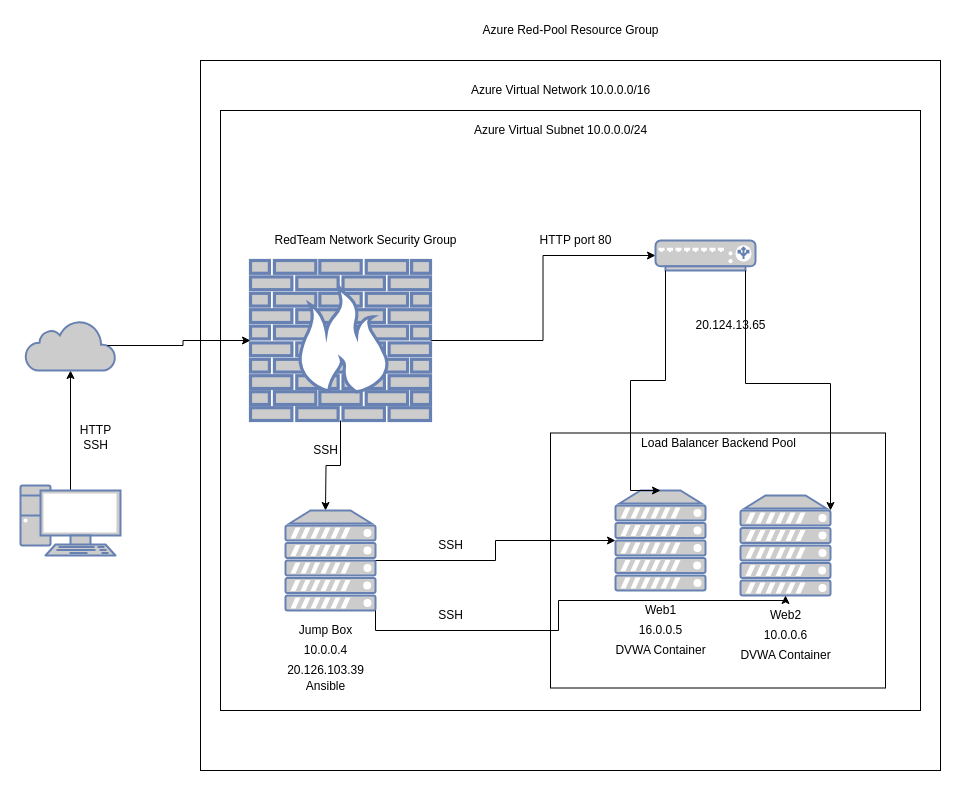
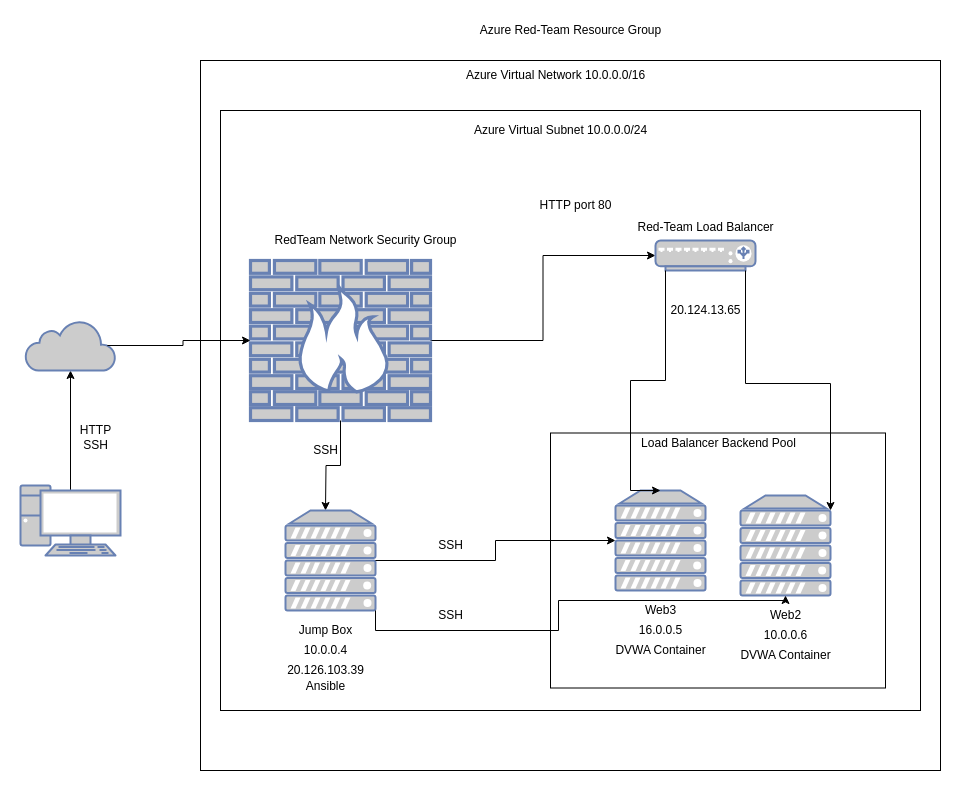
(571, 31) -> (571, 31)
(561, 91) -> (556, 76)
none -> (706, 228)
(576, 241) -> (576, 206)
(731, 326) -> (706, 311)
(661, 611) -> (661, 611)
